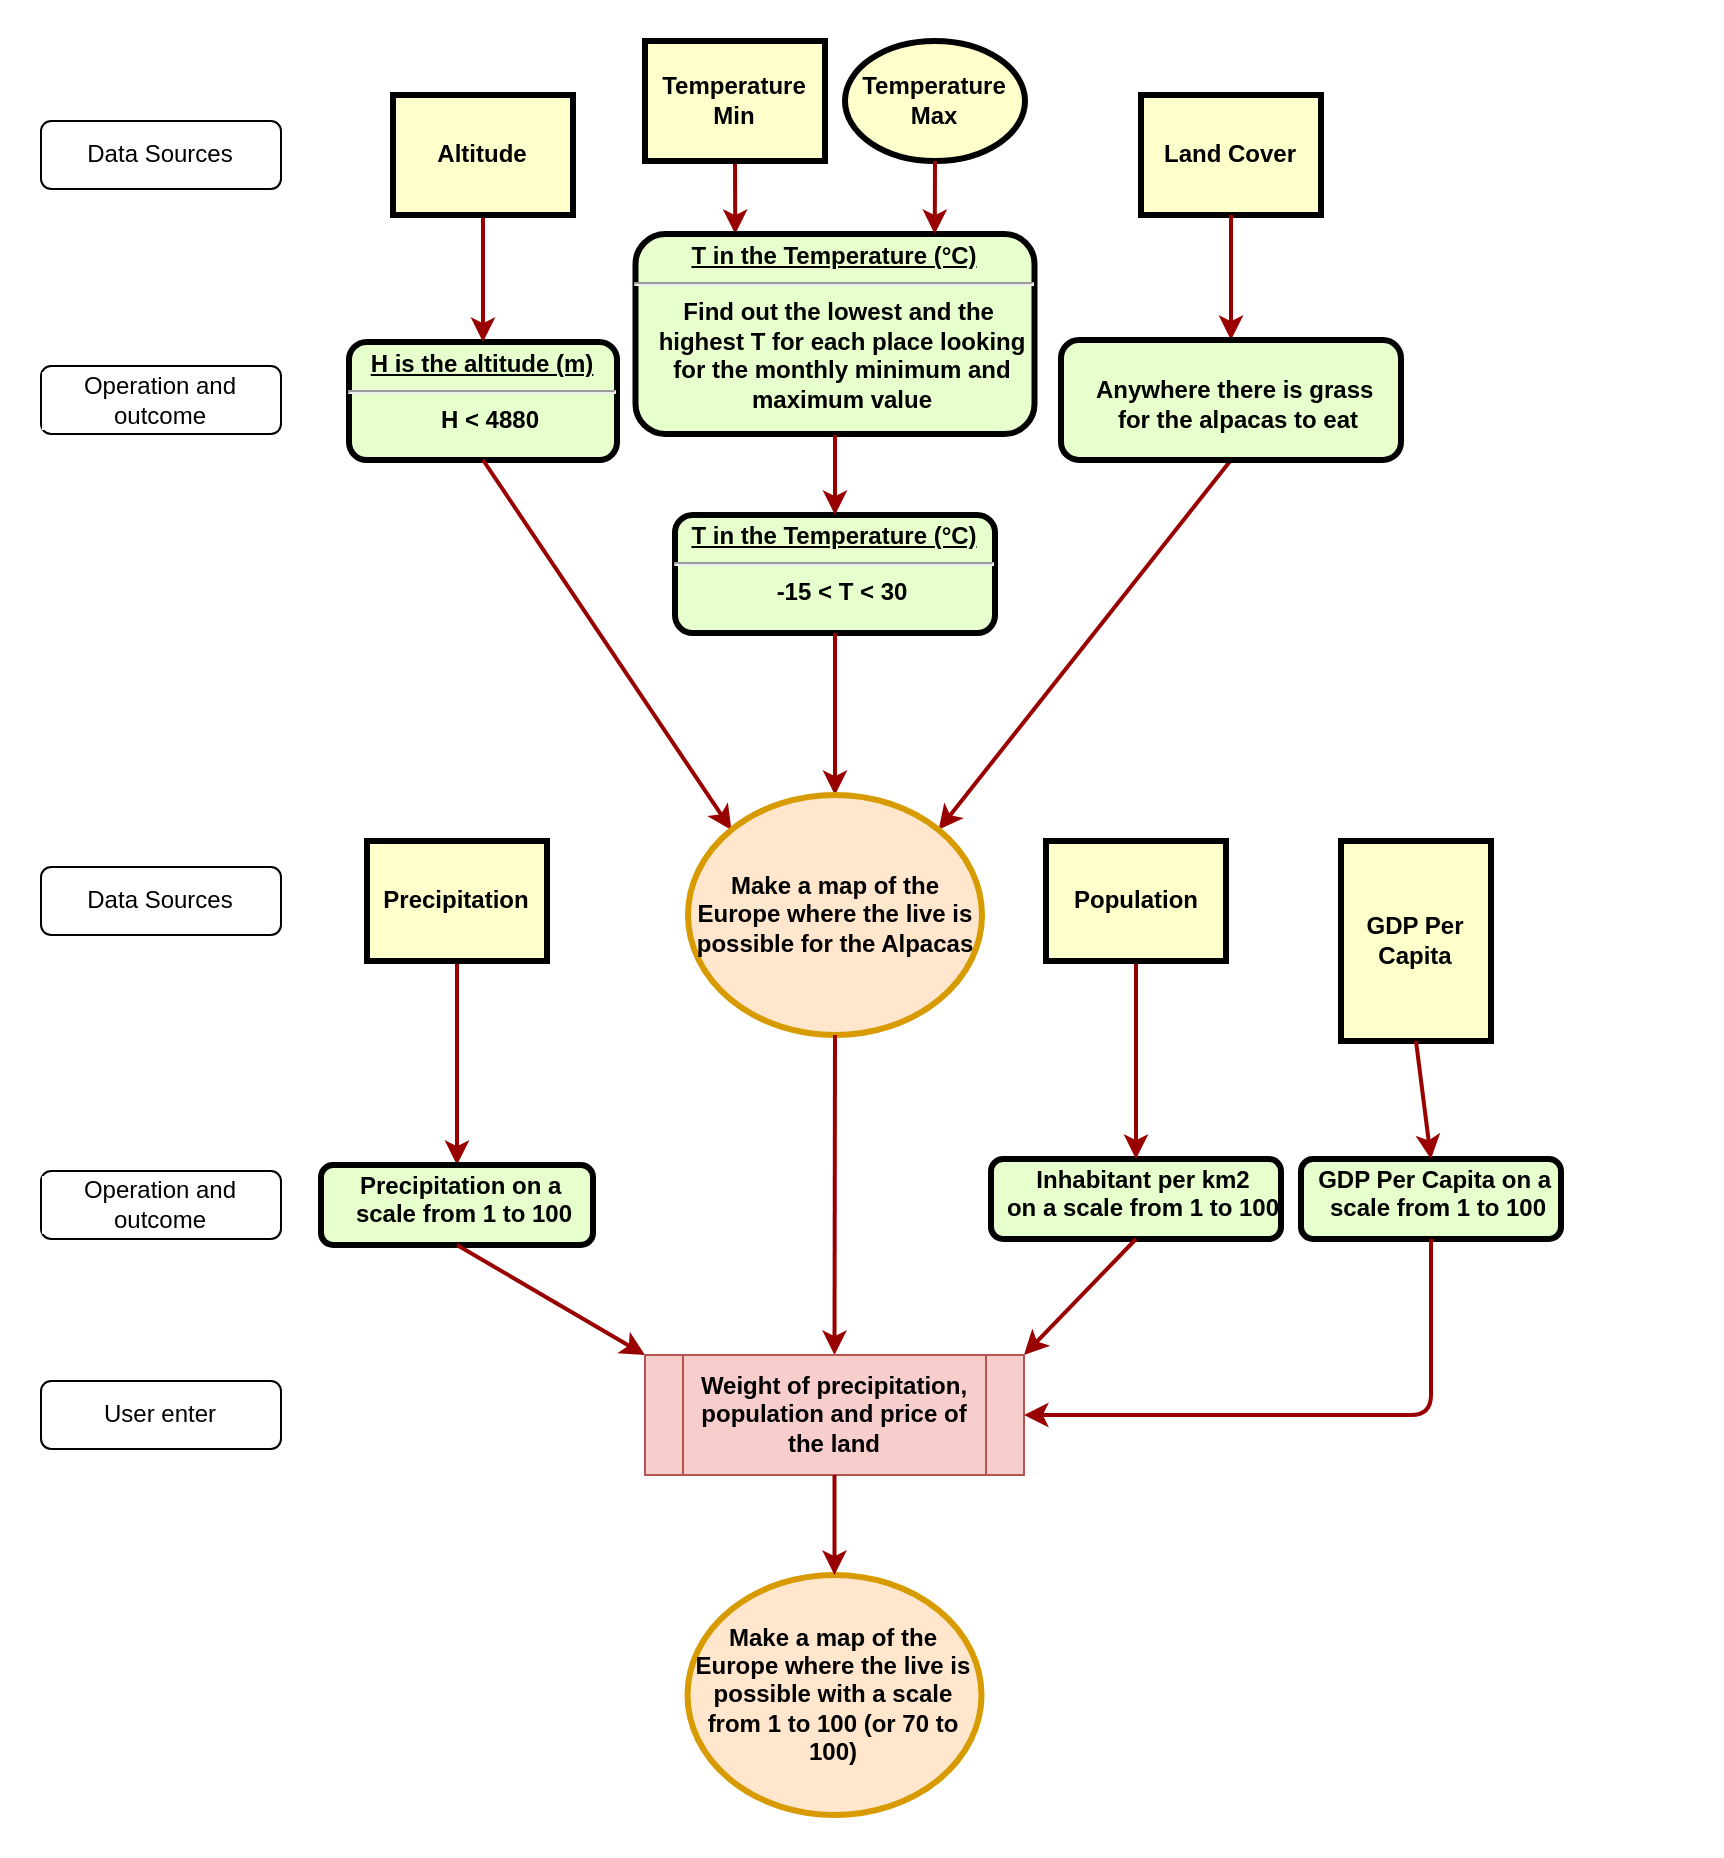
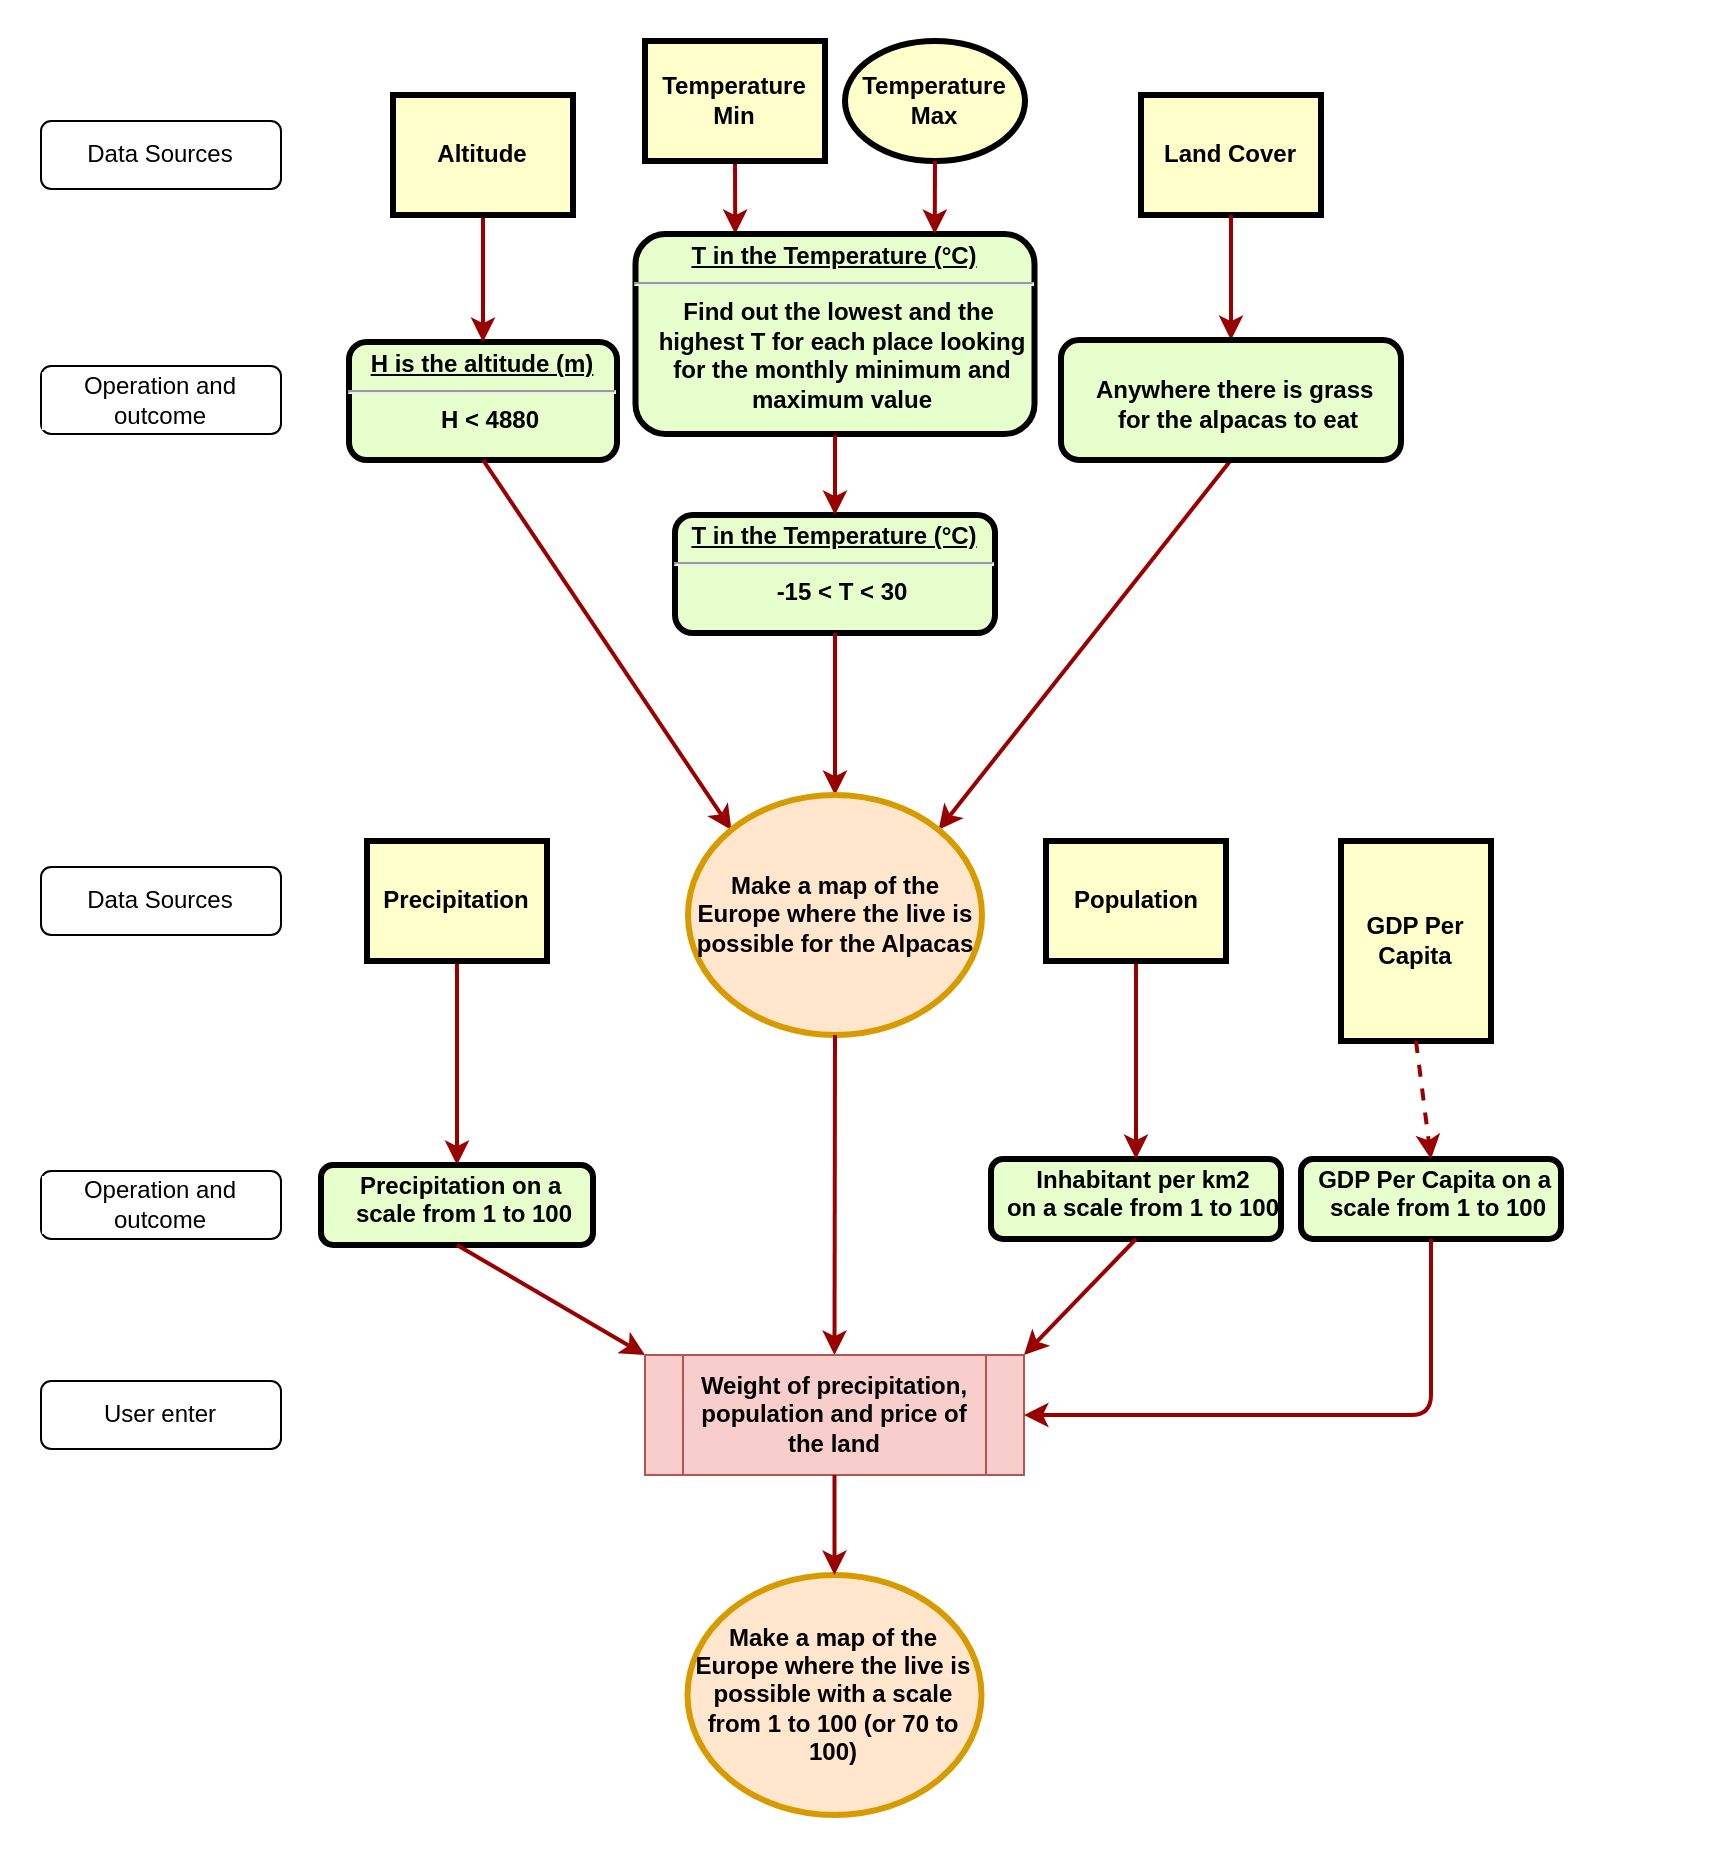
(1424, 1106) -> (1424, 1106)
